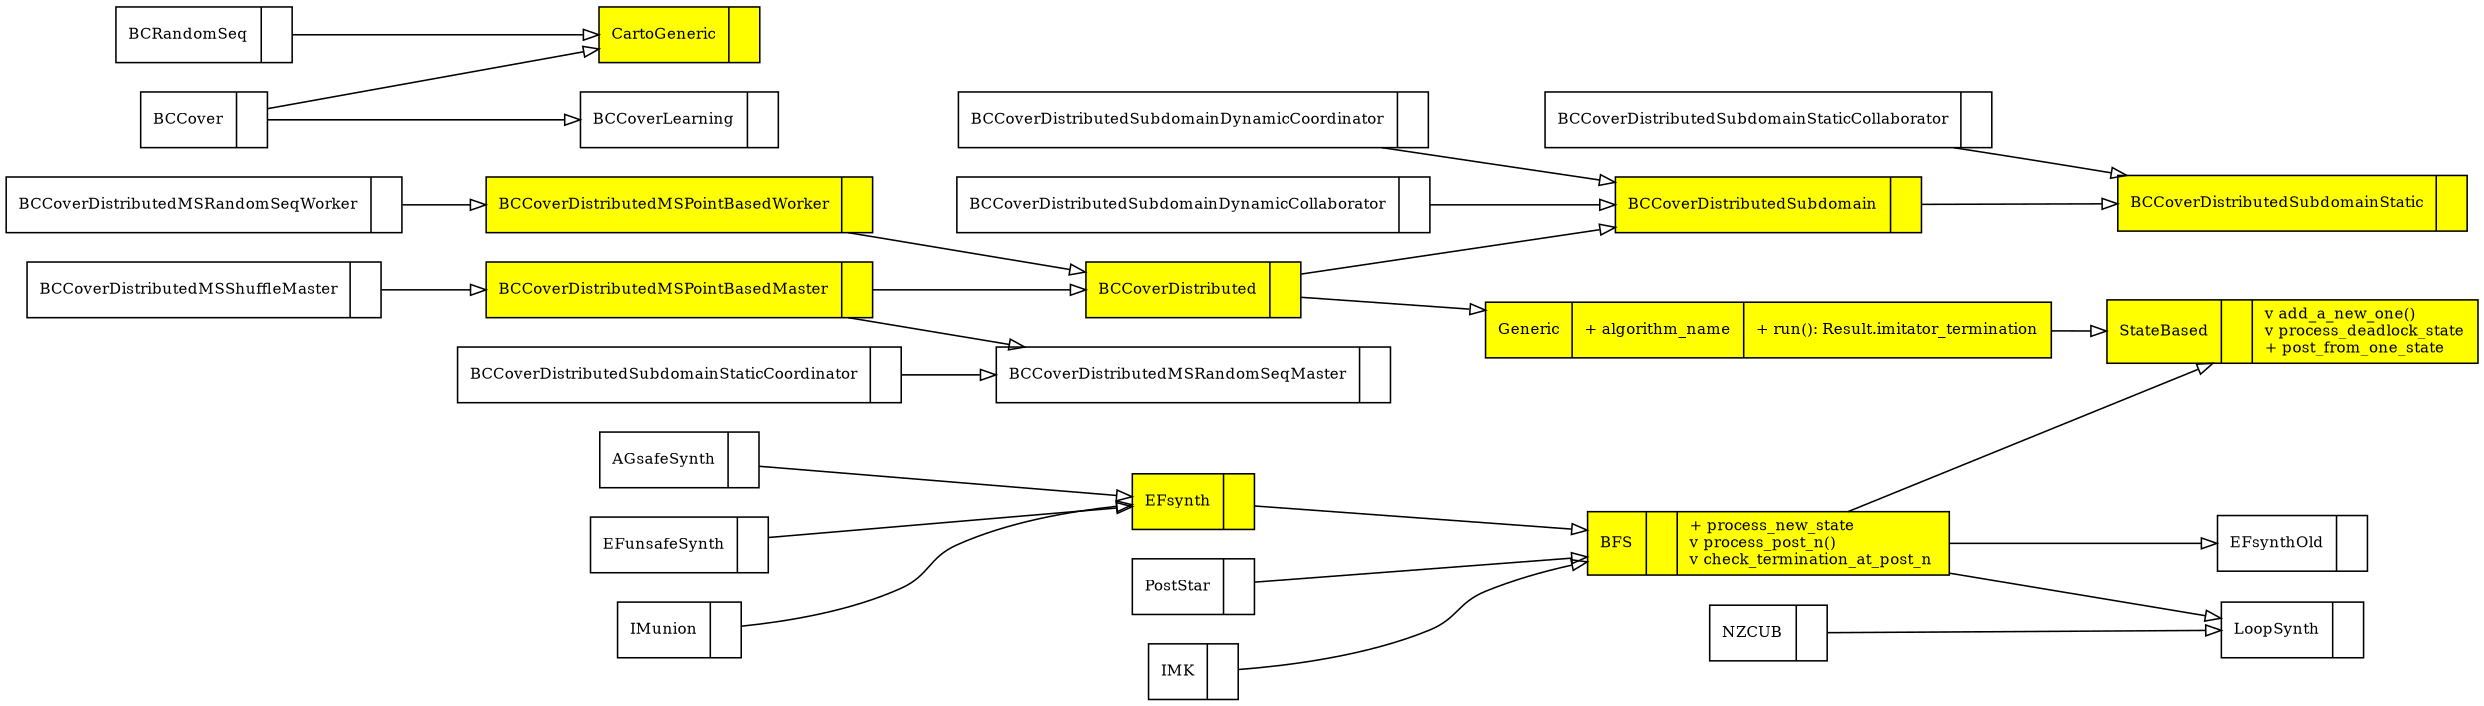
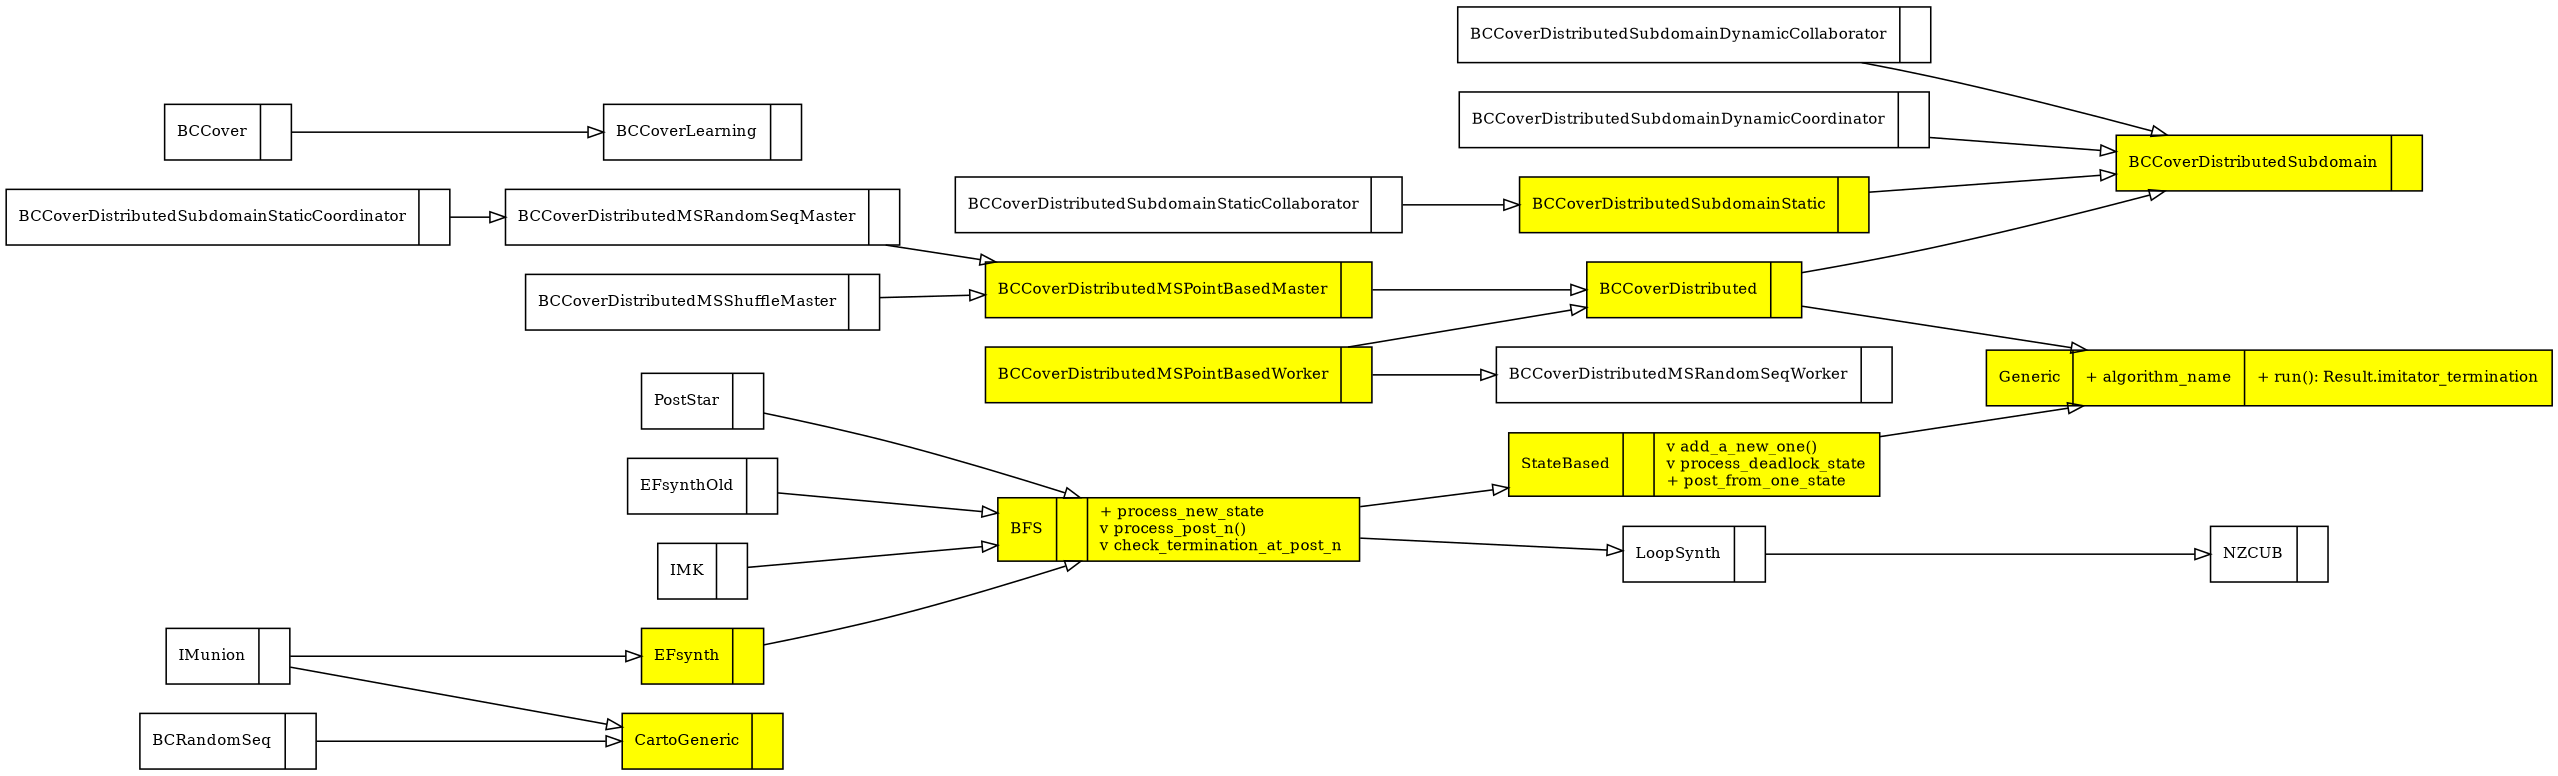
(425, 80) -> (449, 696)
(2012, 204) -> (1985, 184)
(436, 205) -> (1427, 375)
(929, 331) -> (933, 252)
(2071, 331) -> (1974, 422)
(679, 460) -> none
(2076, 543) -> (880, 502)
(679, 545) -> none
(2016, 632) -> (1980, 554)
